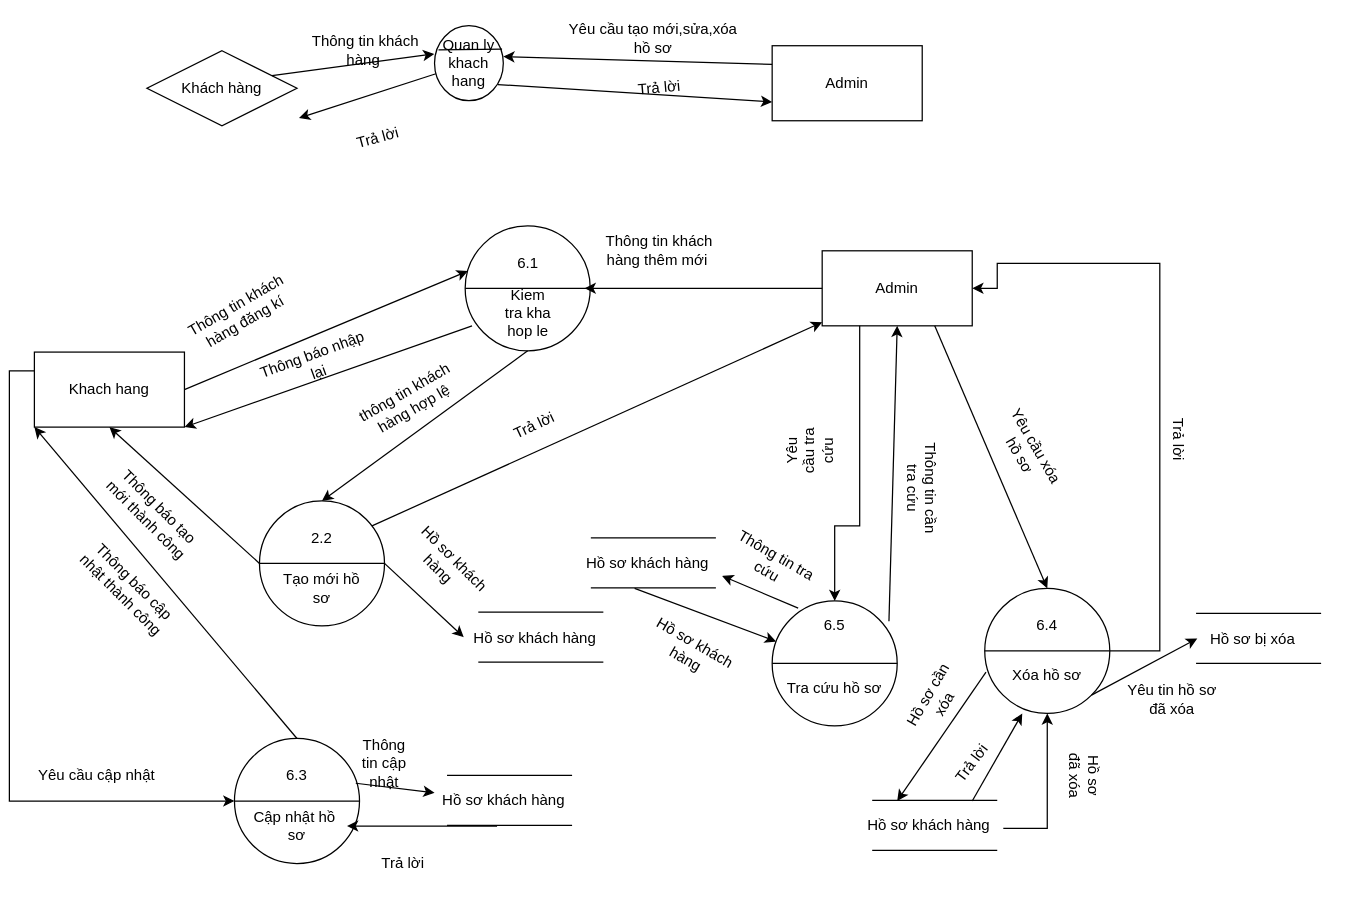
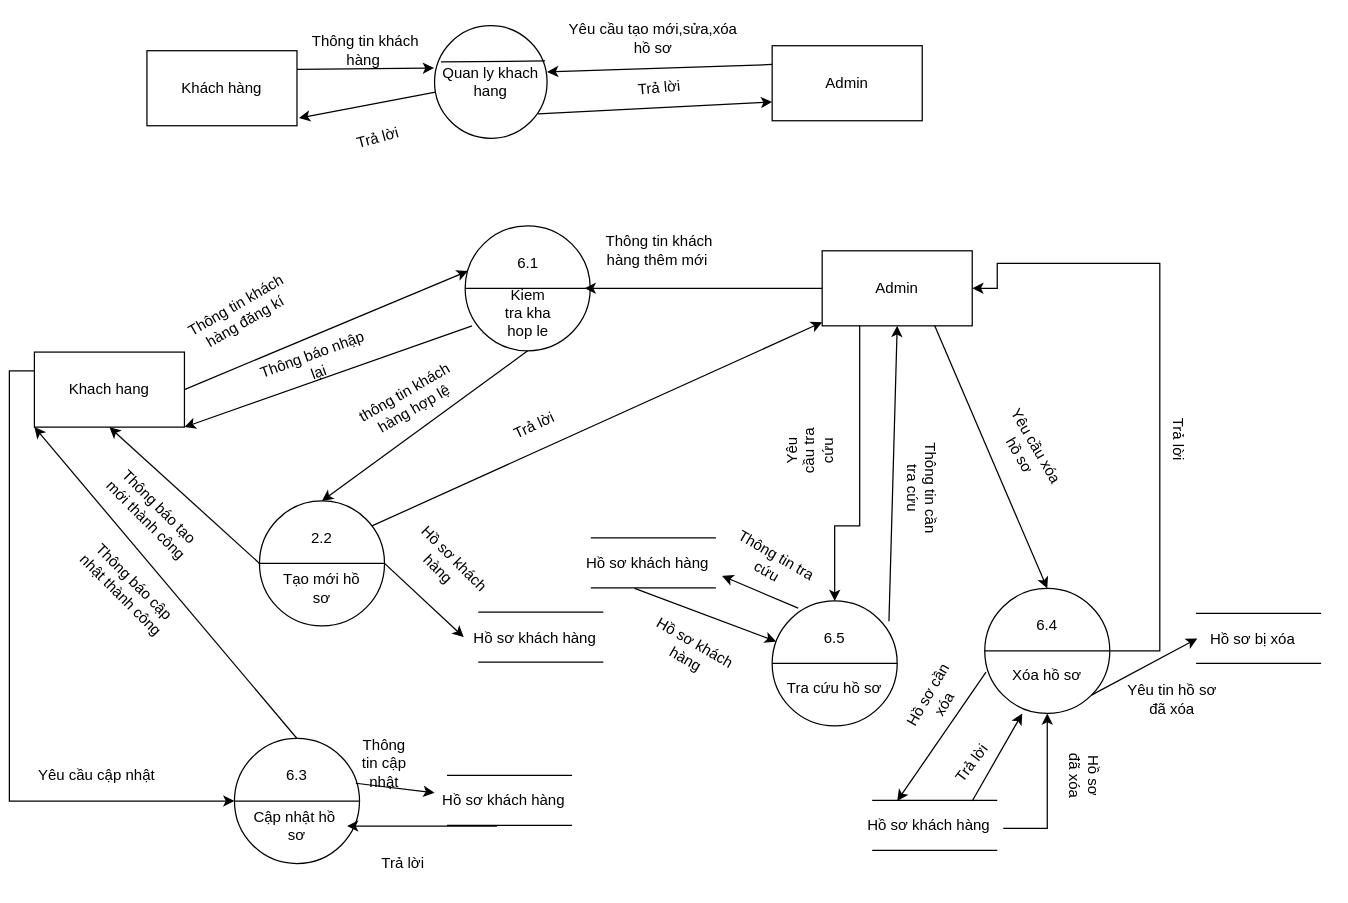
(469, 63) -> (491, 82)
(222, 88) -> (222, 88)
(834, 626) -> (834, 638)
